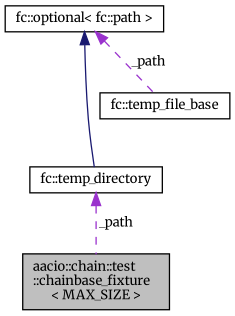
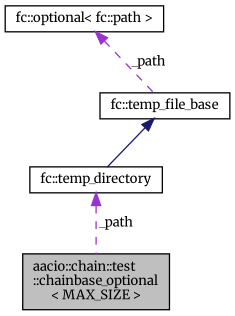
(87, 106) -> (126, 148)
(96, 282) -> (96, 282)
